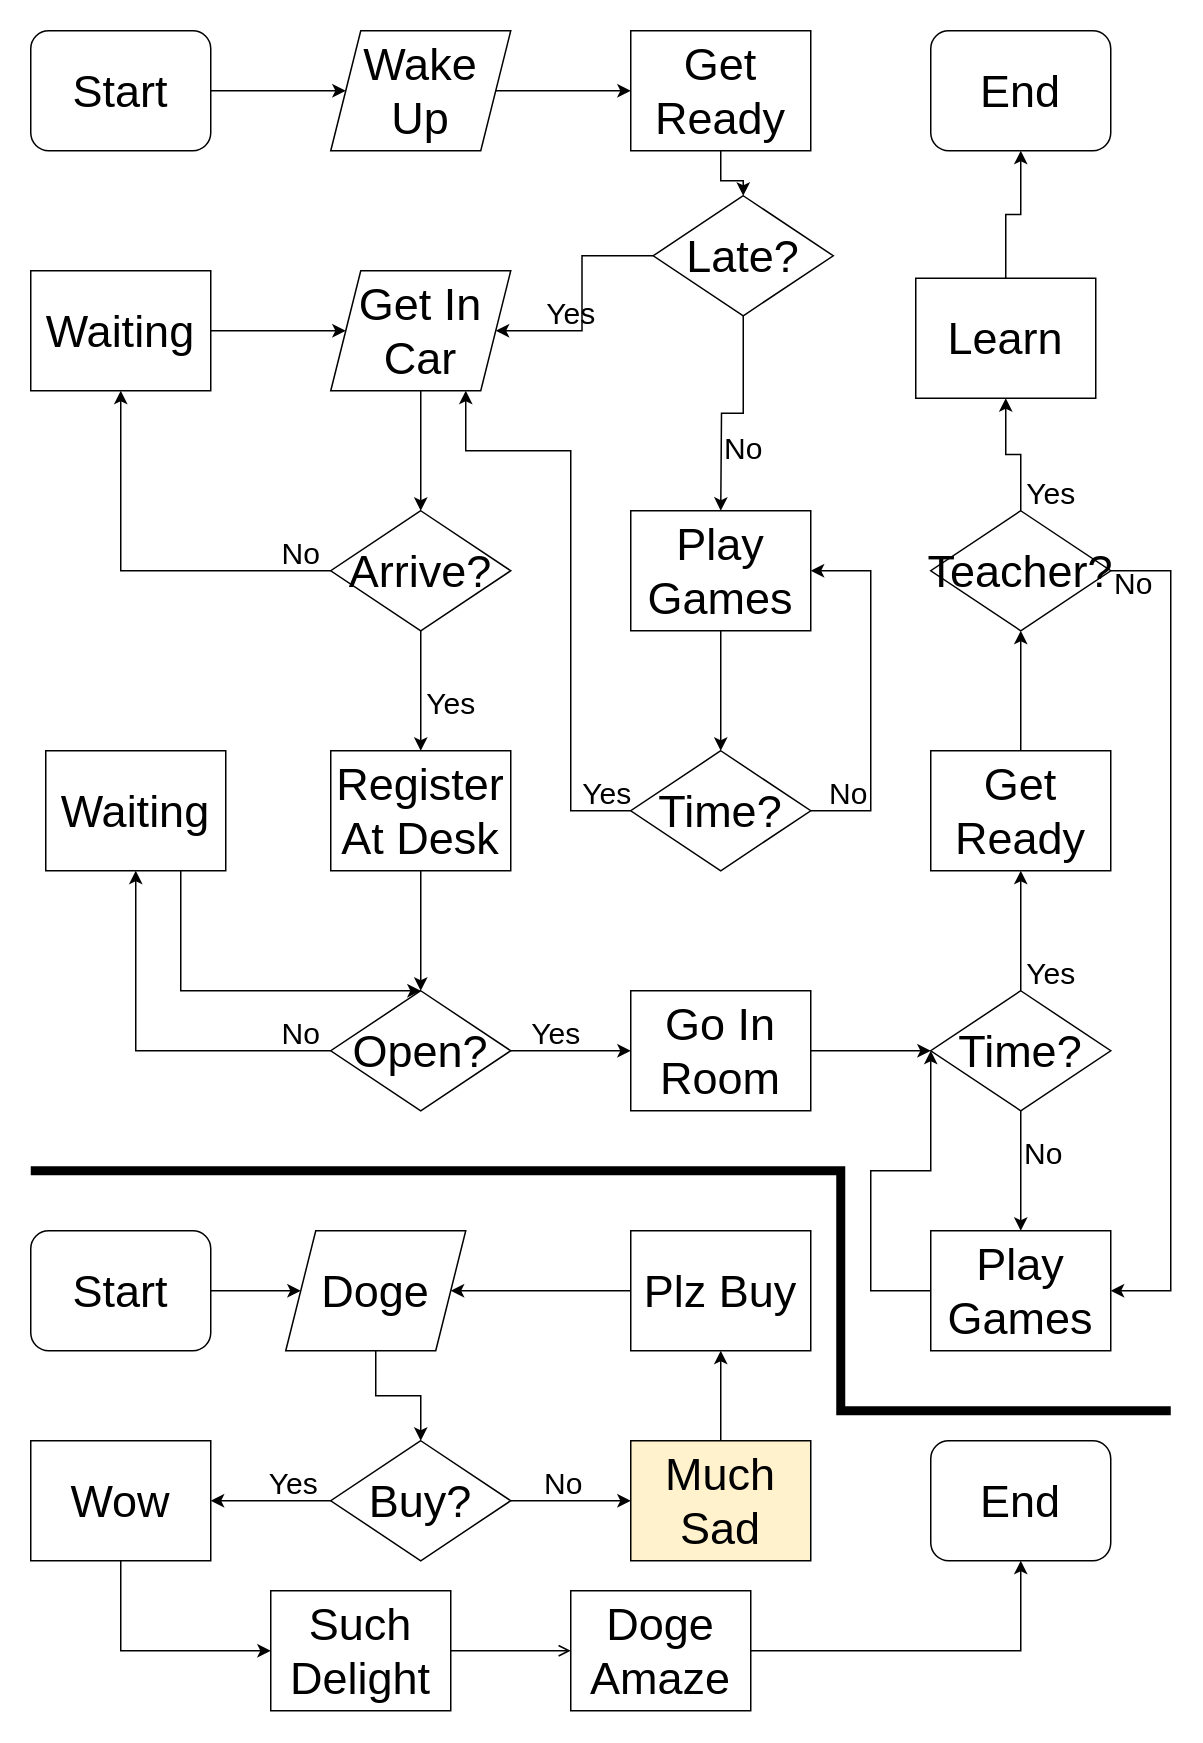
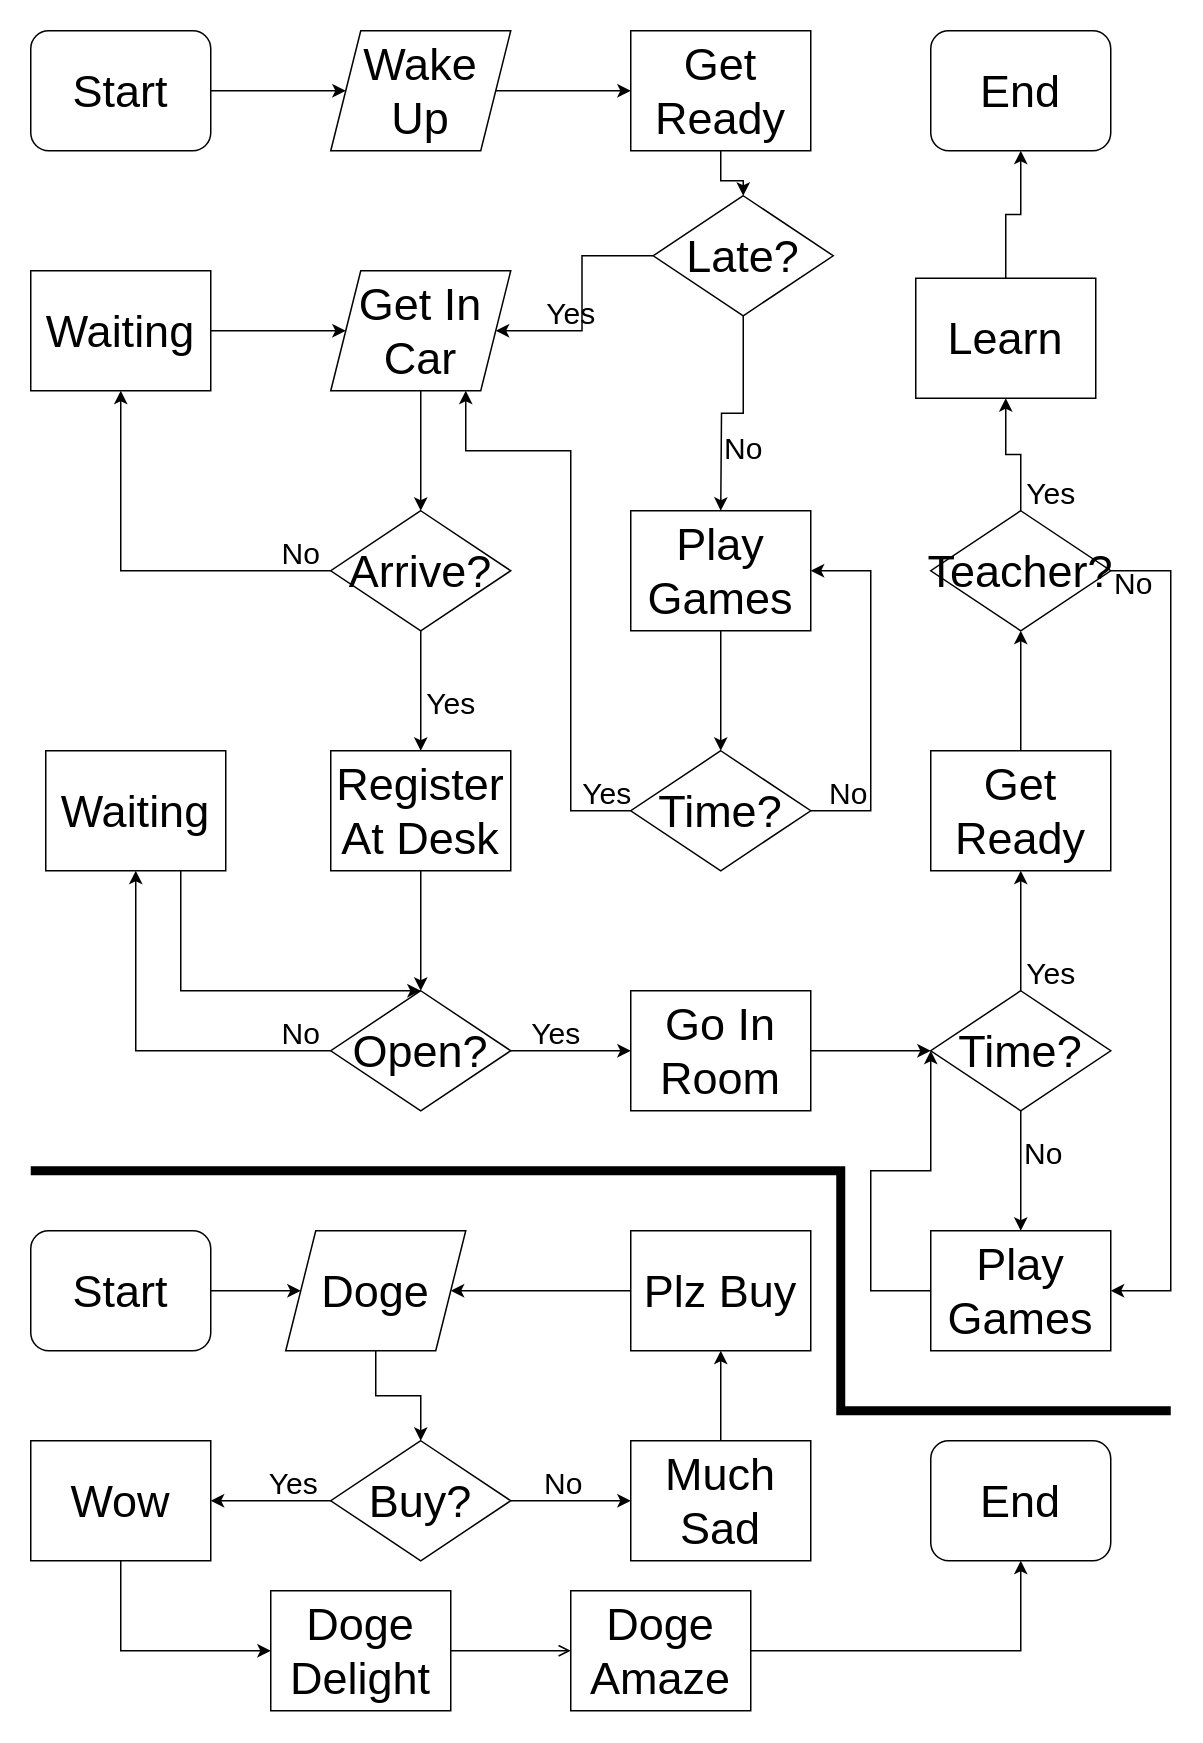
(721, 1501) -> (721, 1501)
(361, 1651) -> (361, 1651)
